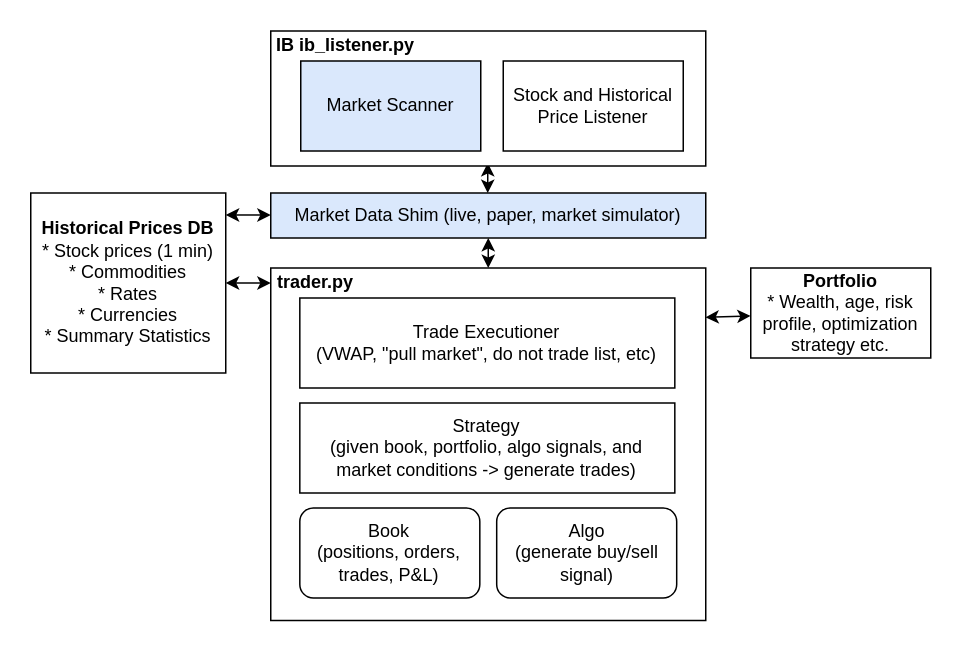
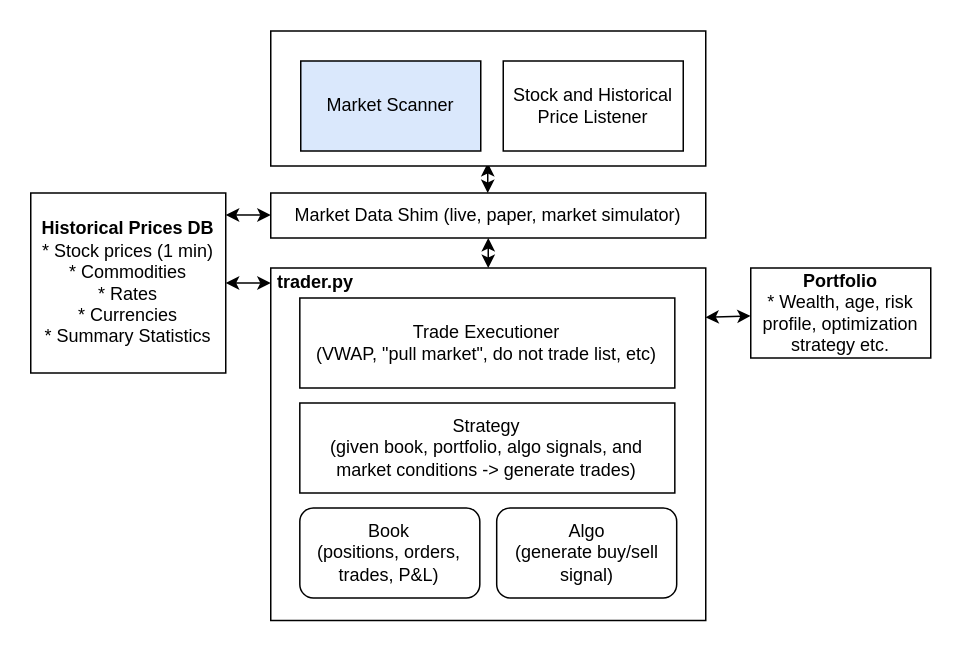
(346, 46) -> none
(488, 215) -> (488, 215)
